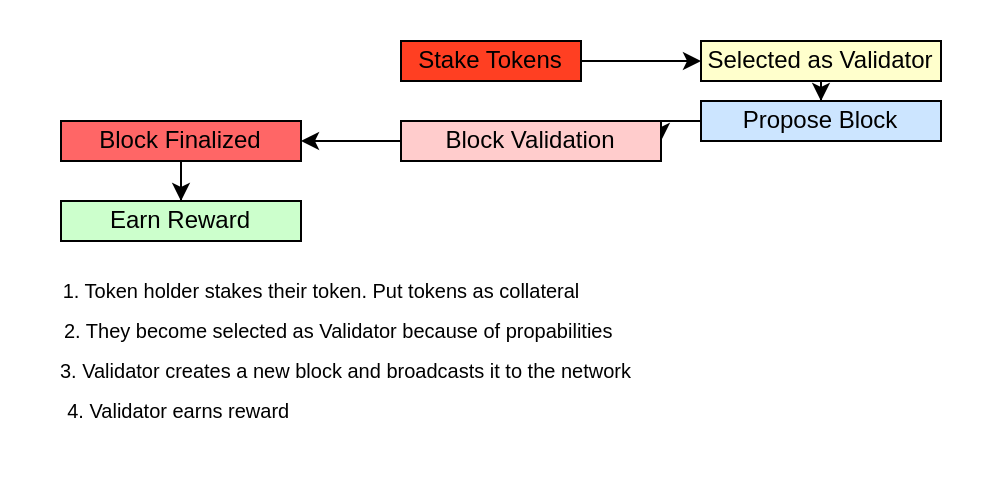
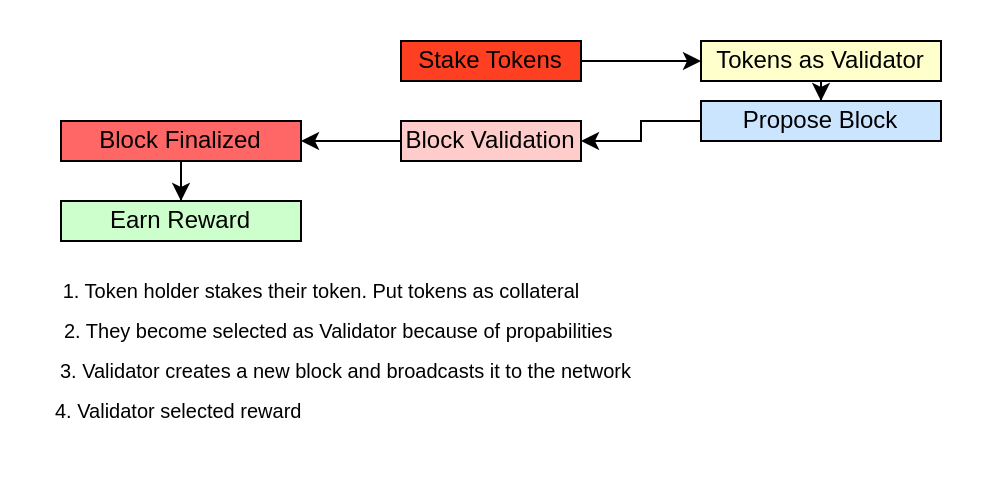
(821, 61) -> (821, 61)
(531, 141) -> (491, 141)
(182, 411) -> (182, 411)
